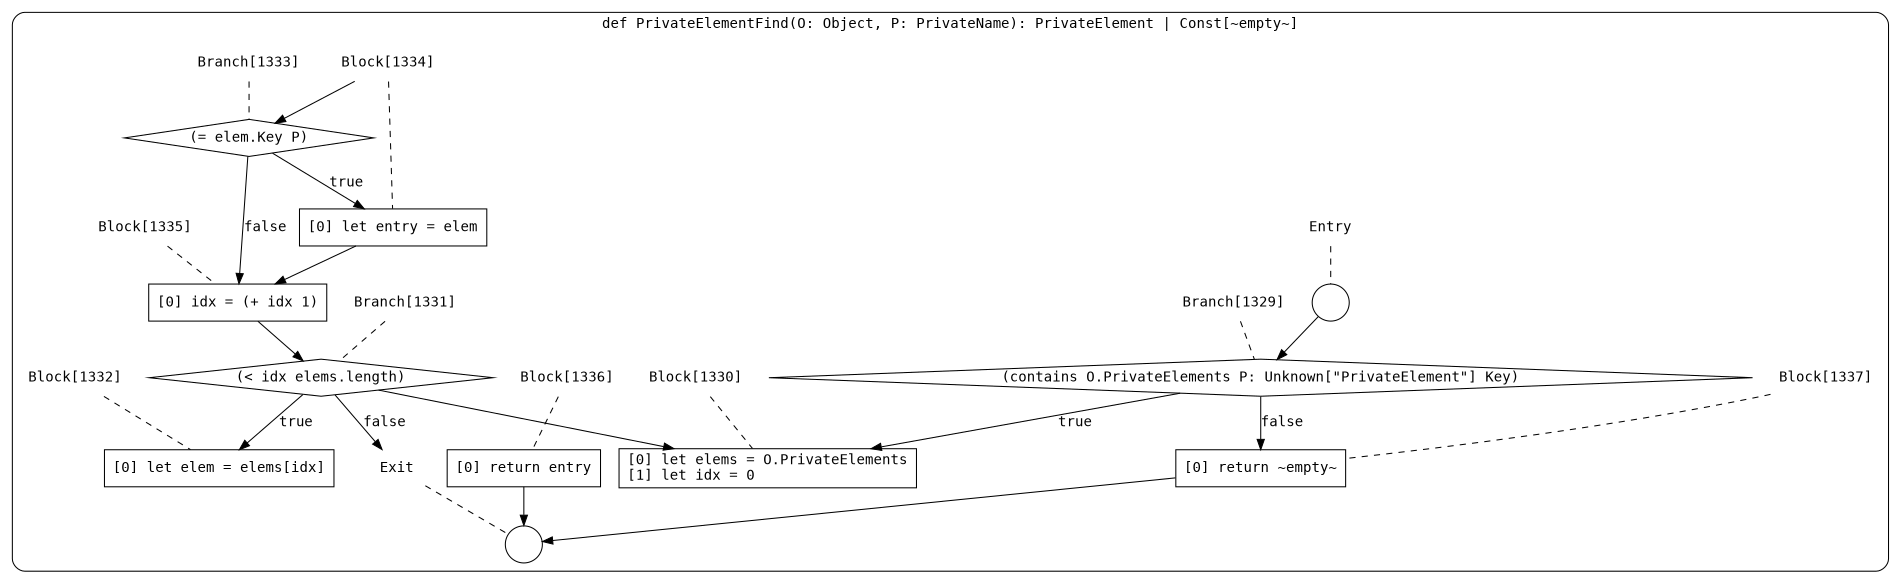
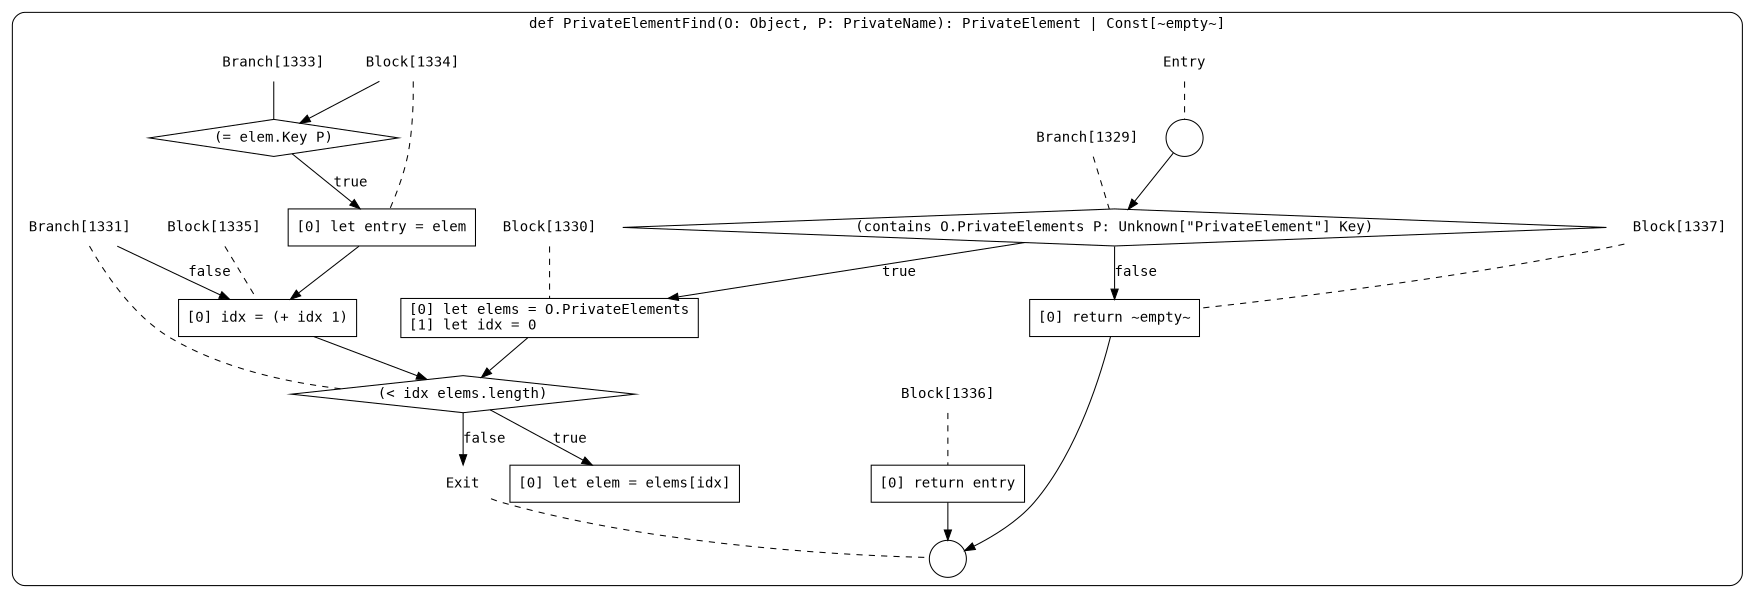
(249, 100) -> (274, 100)
(244, 215) -> (169, 271)
(75, 378) -> none
(521, 418) -> (509, 354)
